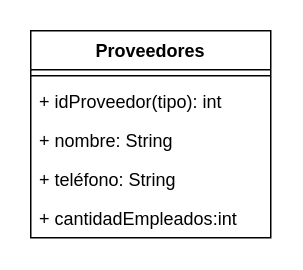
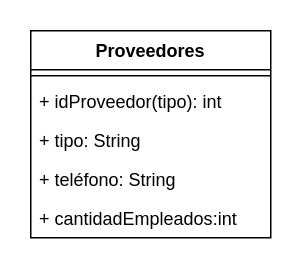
(111, 142) -> (99, 142)
